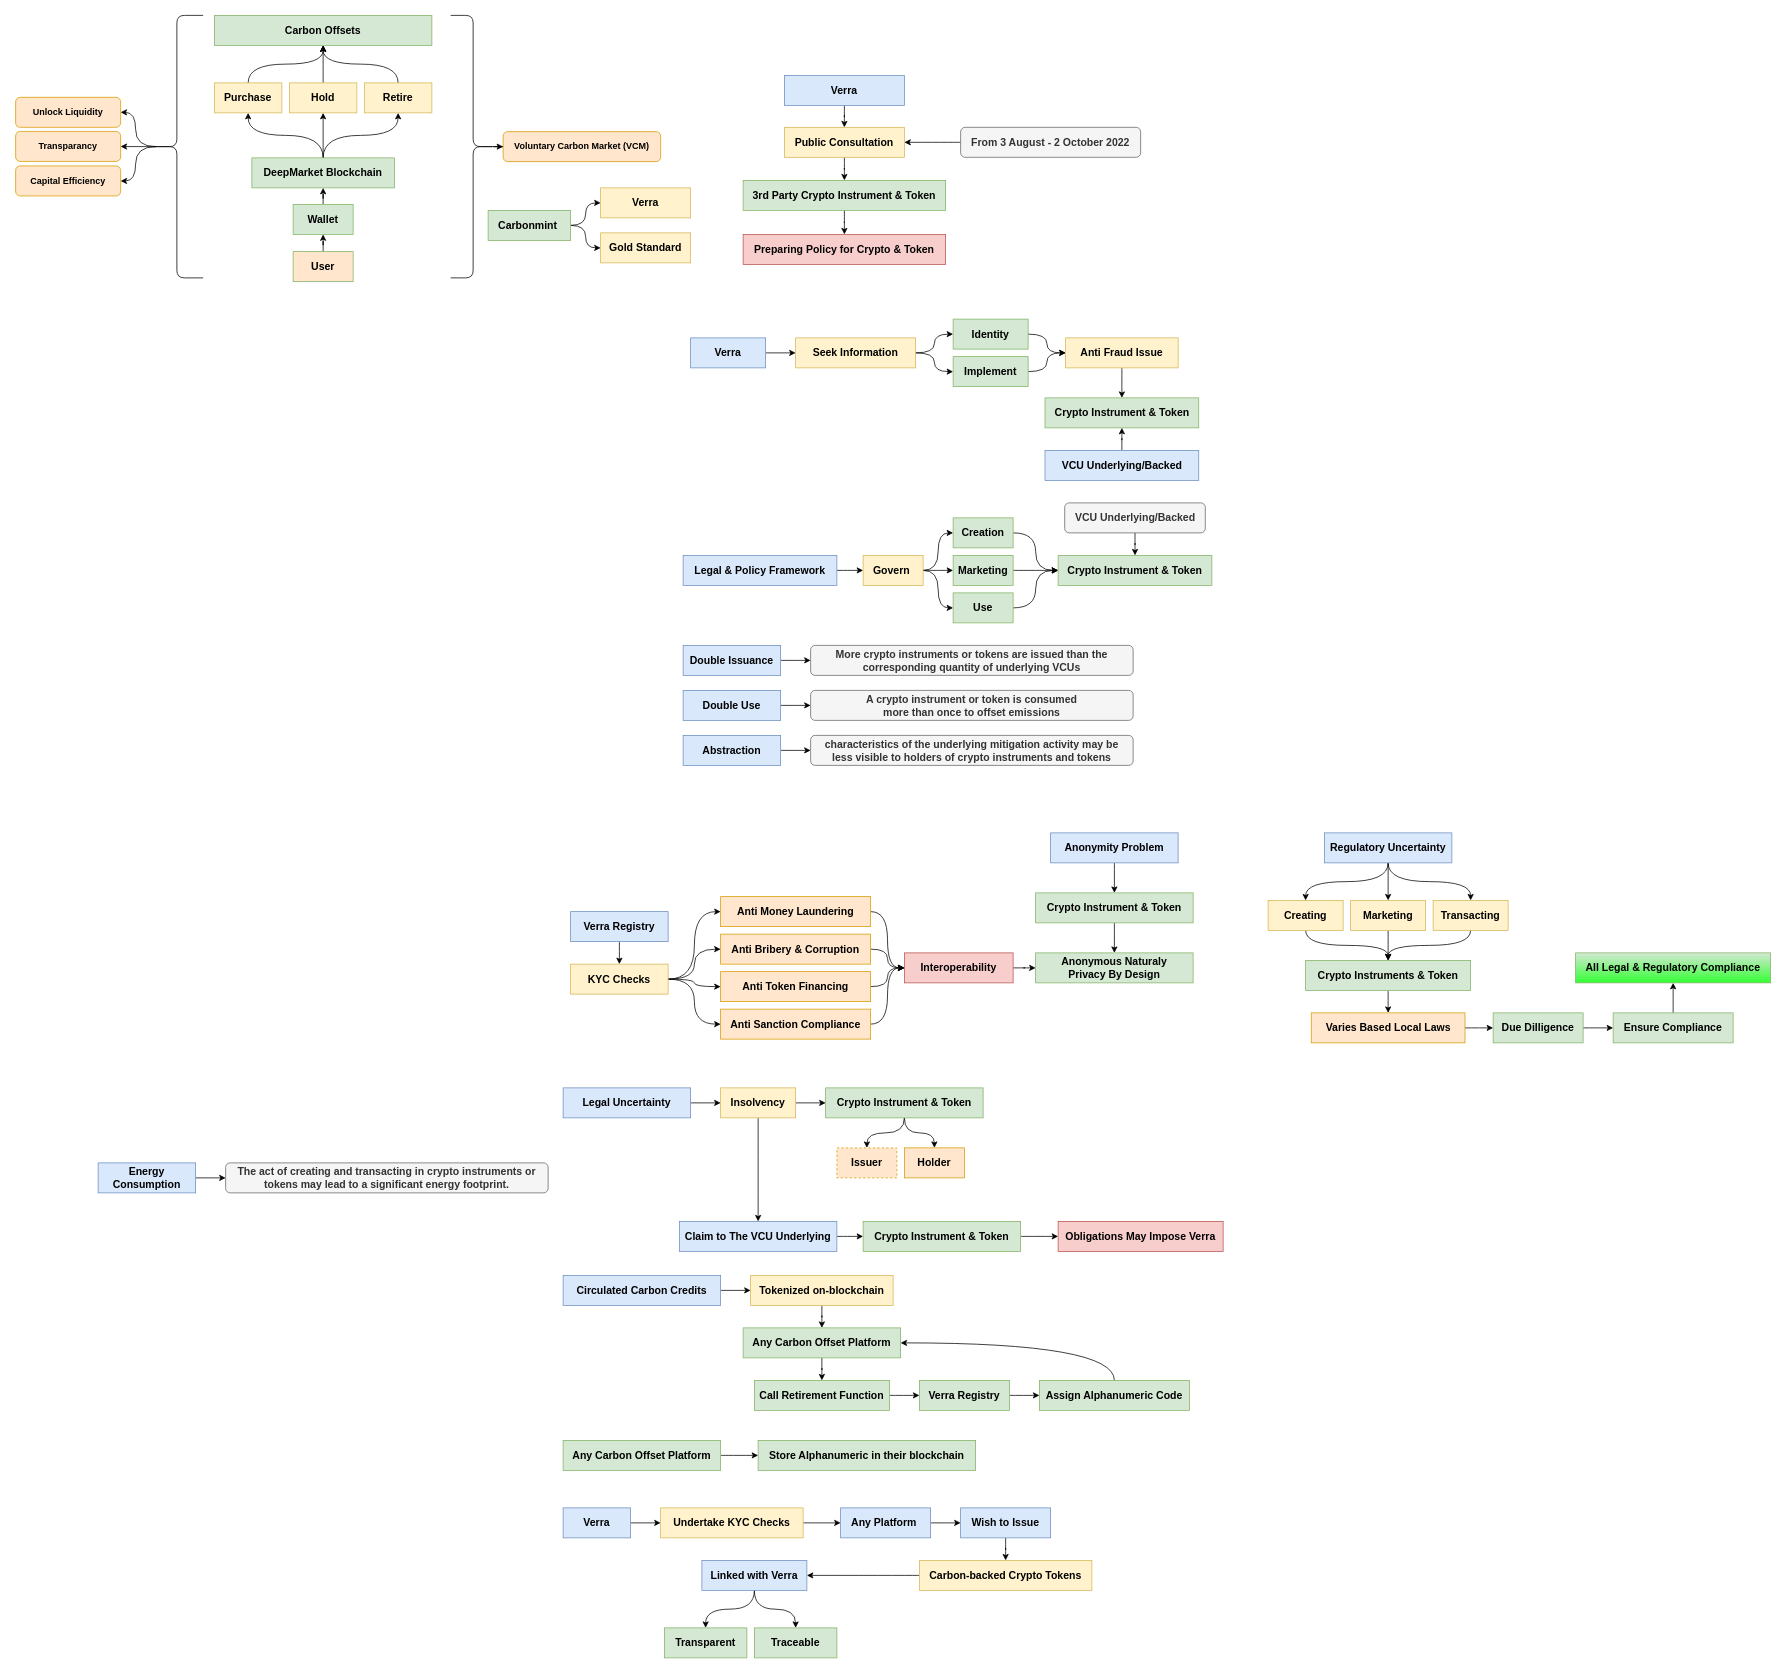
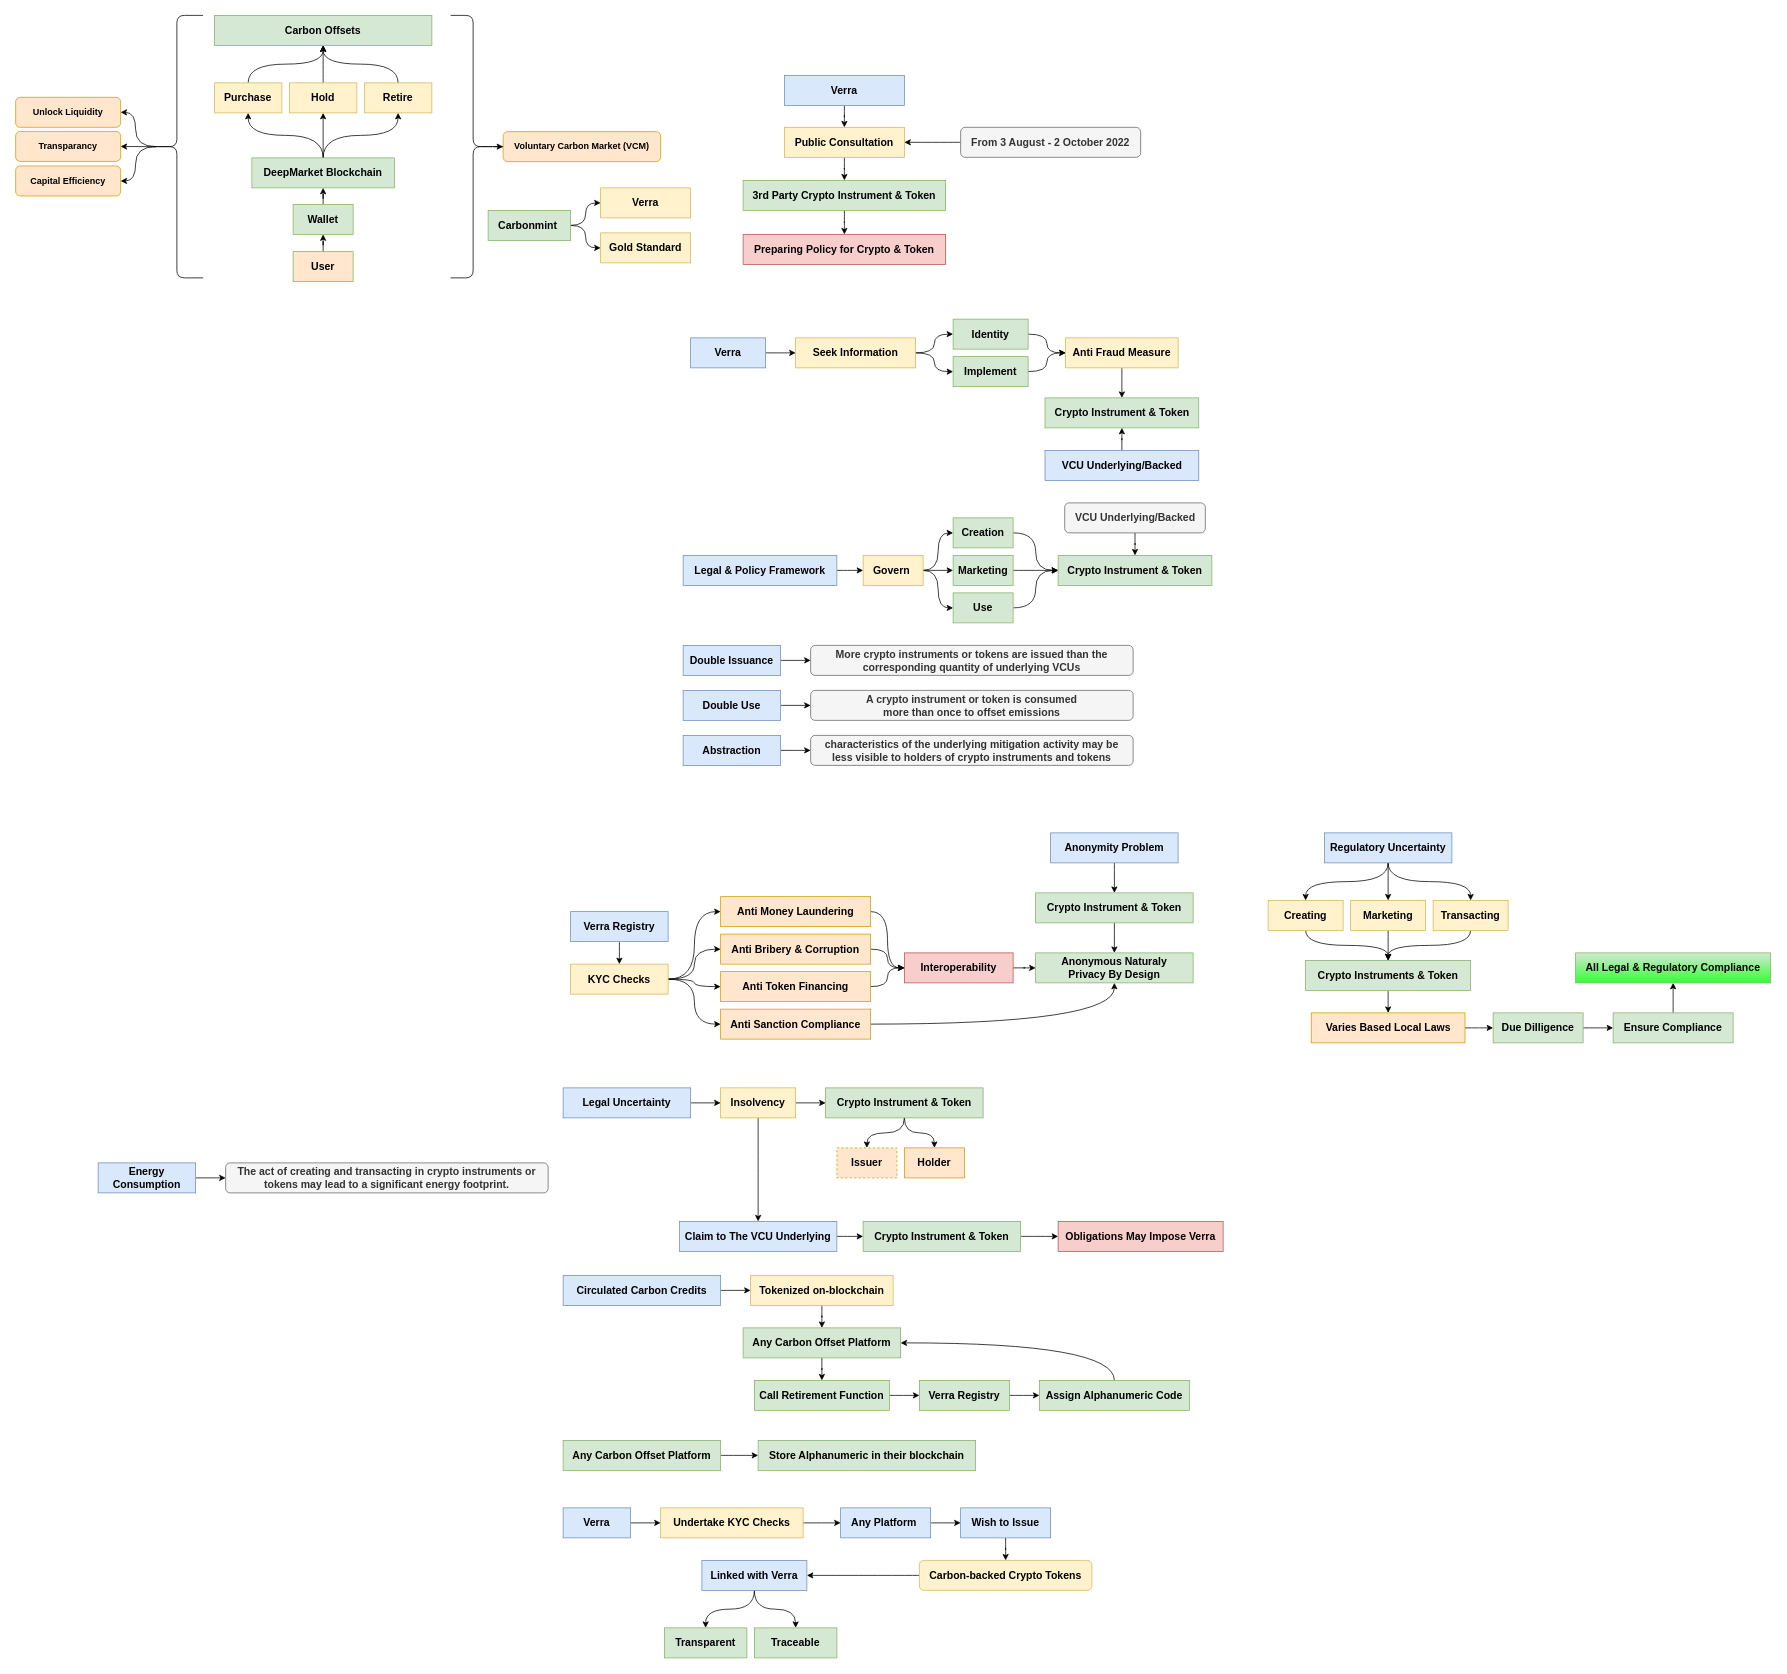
(1122, 353) -> (1122, 353)
(887, 998) -> (1037, 1017)
(1005, 1575) -> (1005, 1575)
